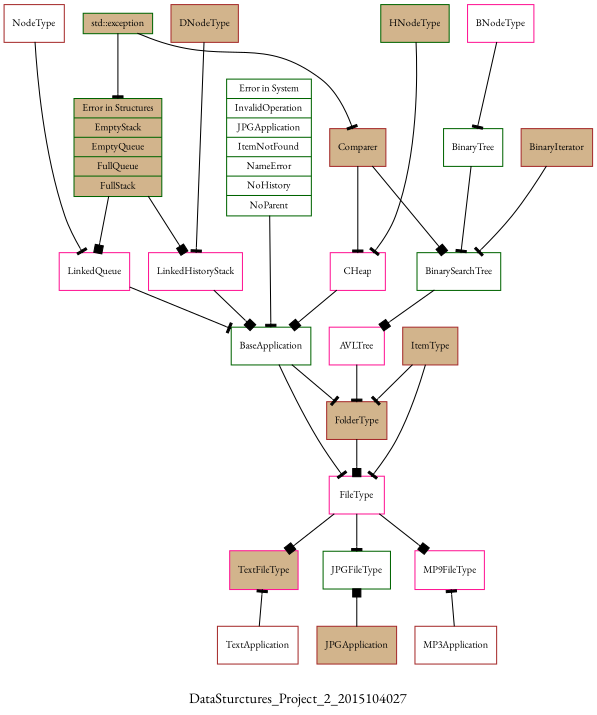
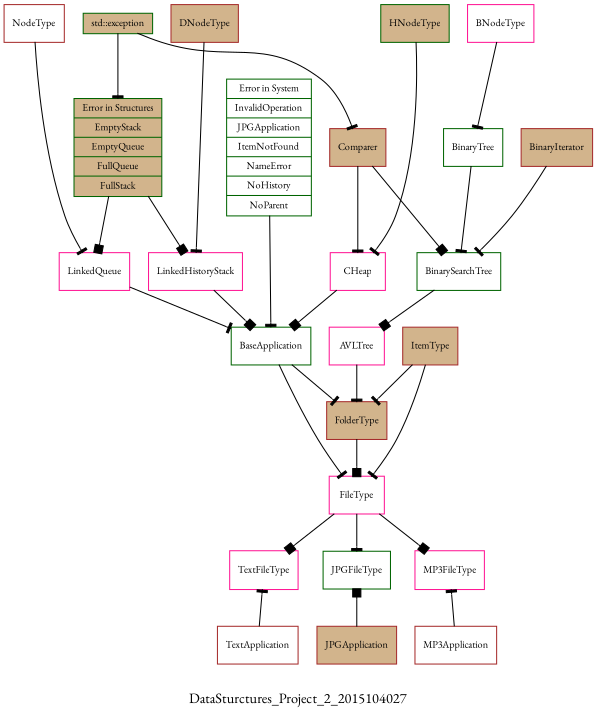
(264, 570) -> (264, 570)
(450, 570) -> (450, 570)
